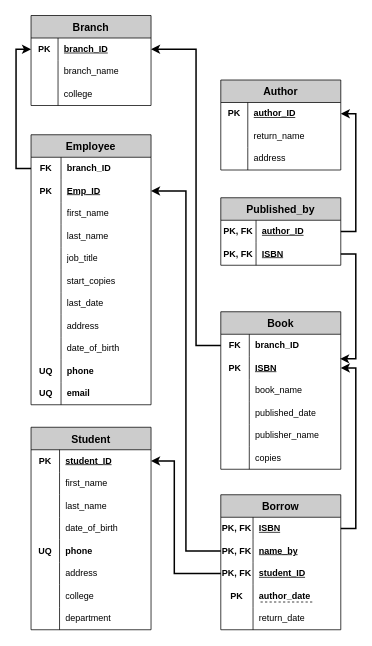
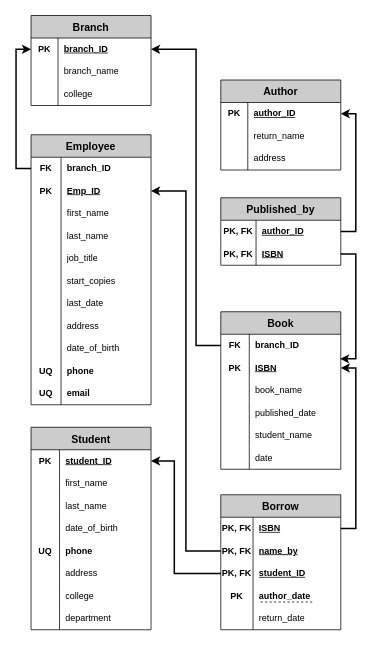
(288, 435) -> (286, 435)
(269, 458) -> (265, 458)
